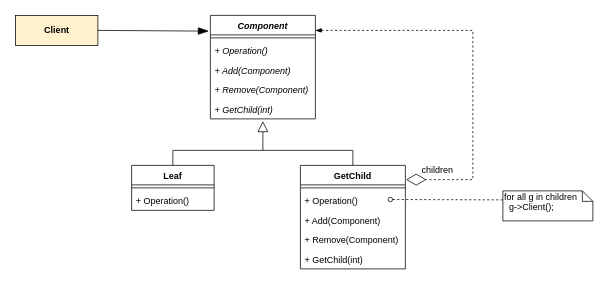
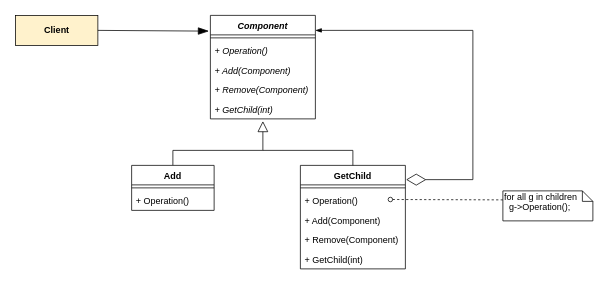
(473, 53) -> (473, 53)
(443, 170) -> none
(173, 176) -> (173, 176)
(547, 202) -> (547, 202)
